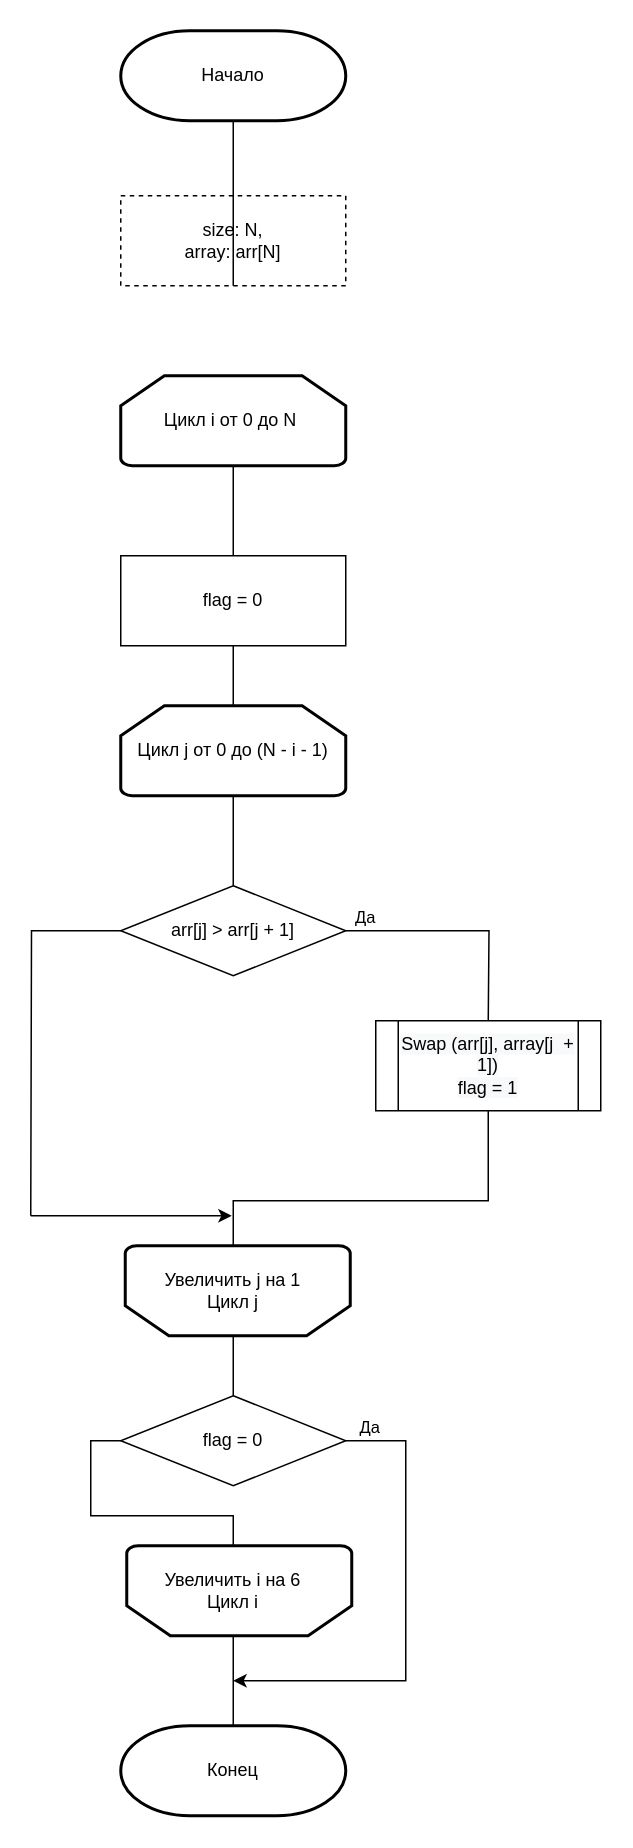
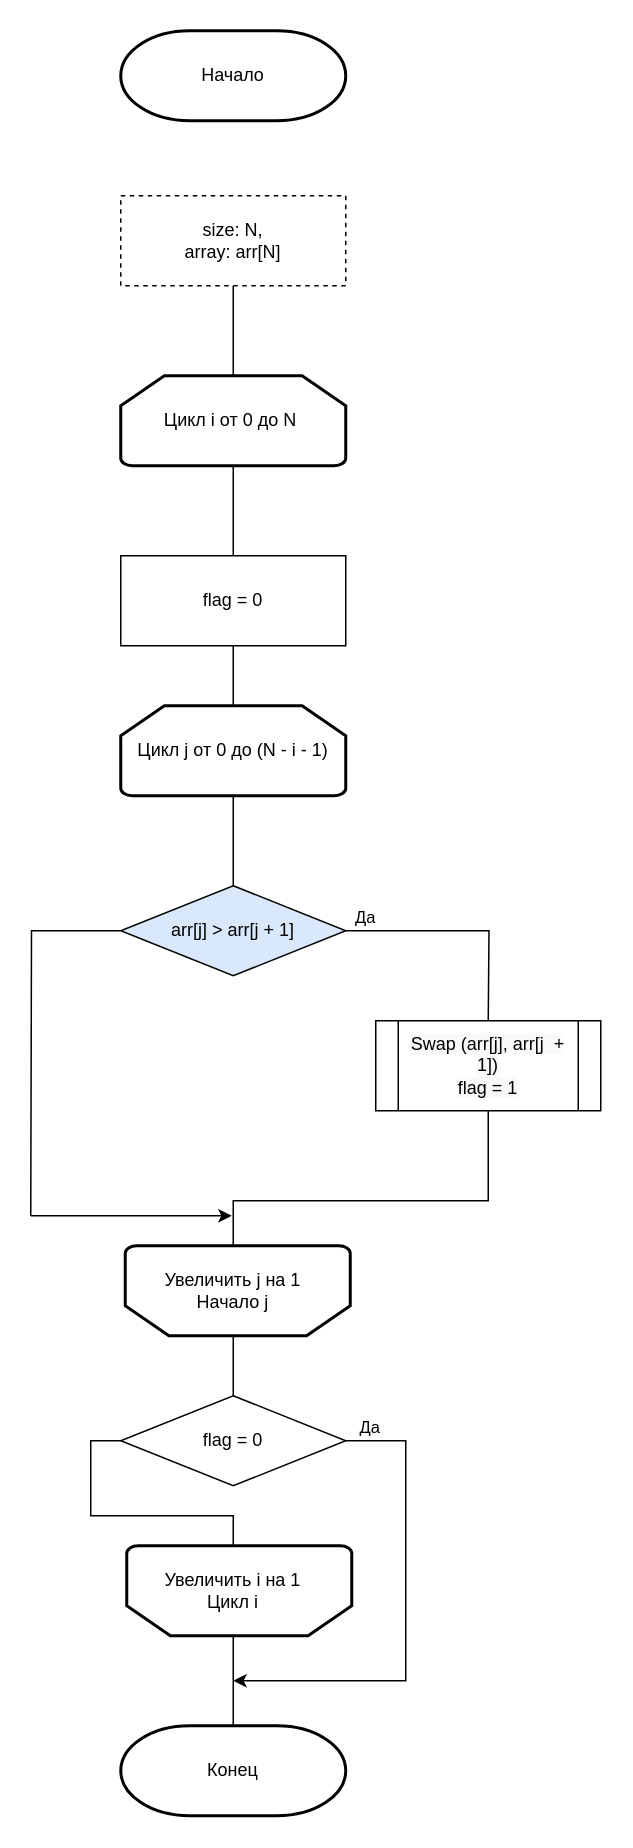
(233, 204) -> (233, 330)
(233, 931) -> (233, 931)
(488, 1066) -> (488, 1066)
(233, 1291) -> (233, 1291)
(233, 1591) -> (233, 1591)
